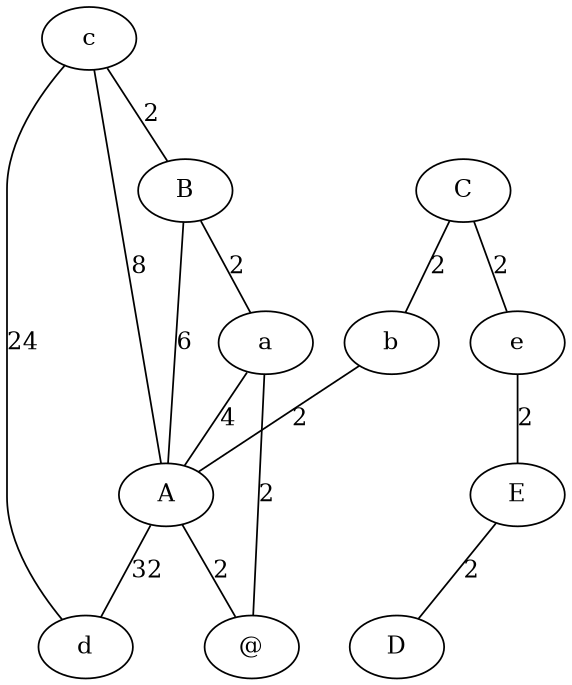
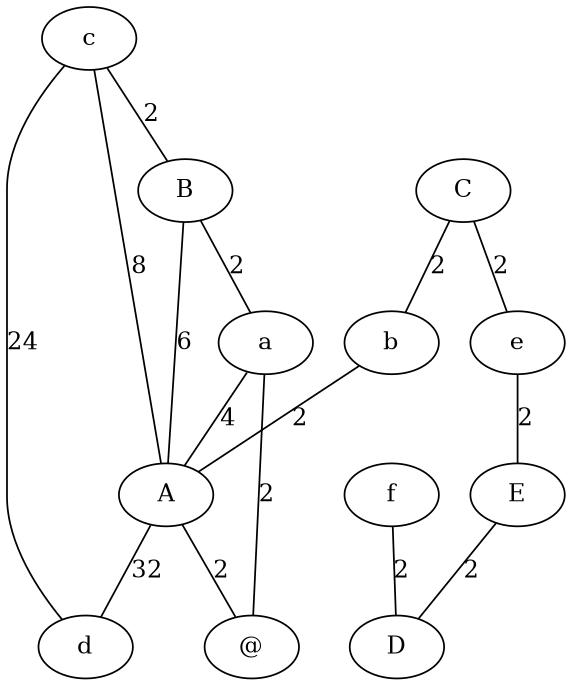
none -> (392, 495)
